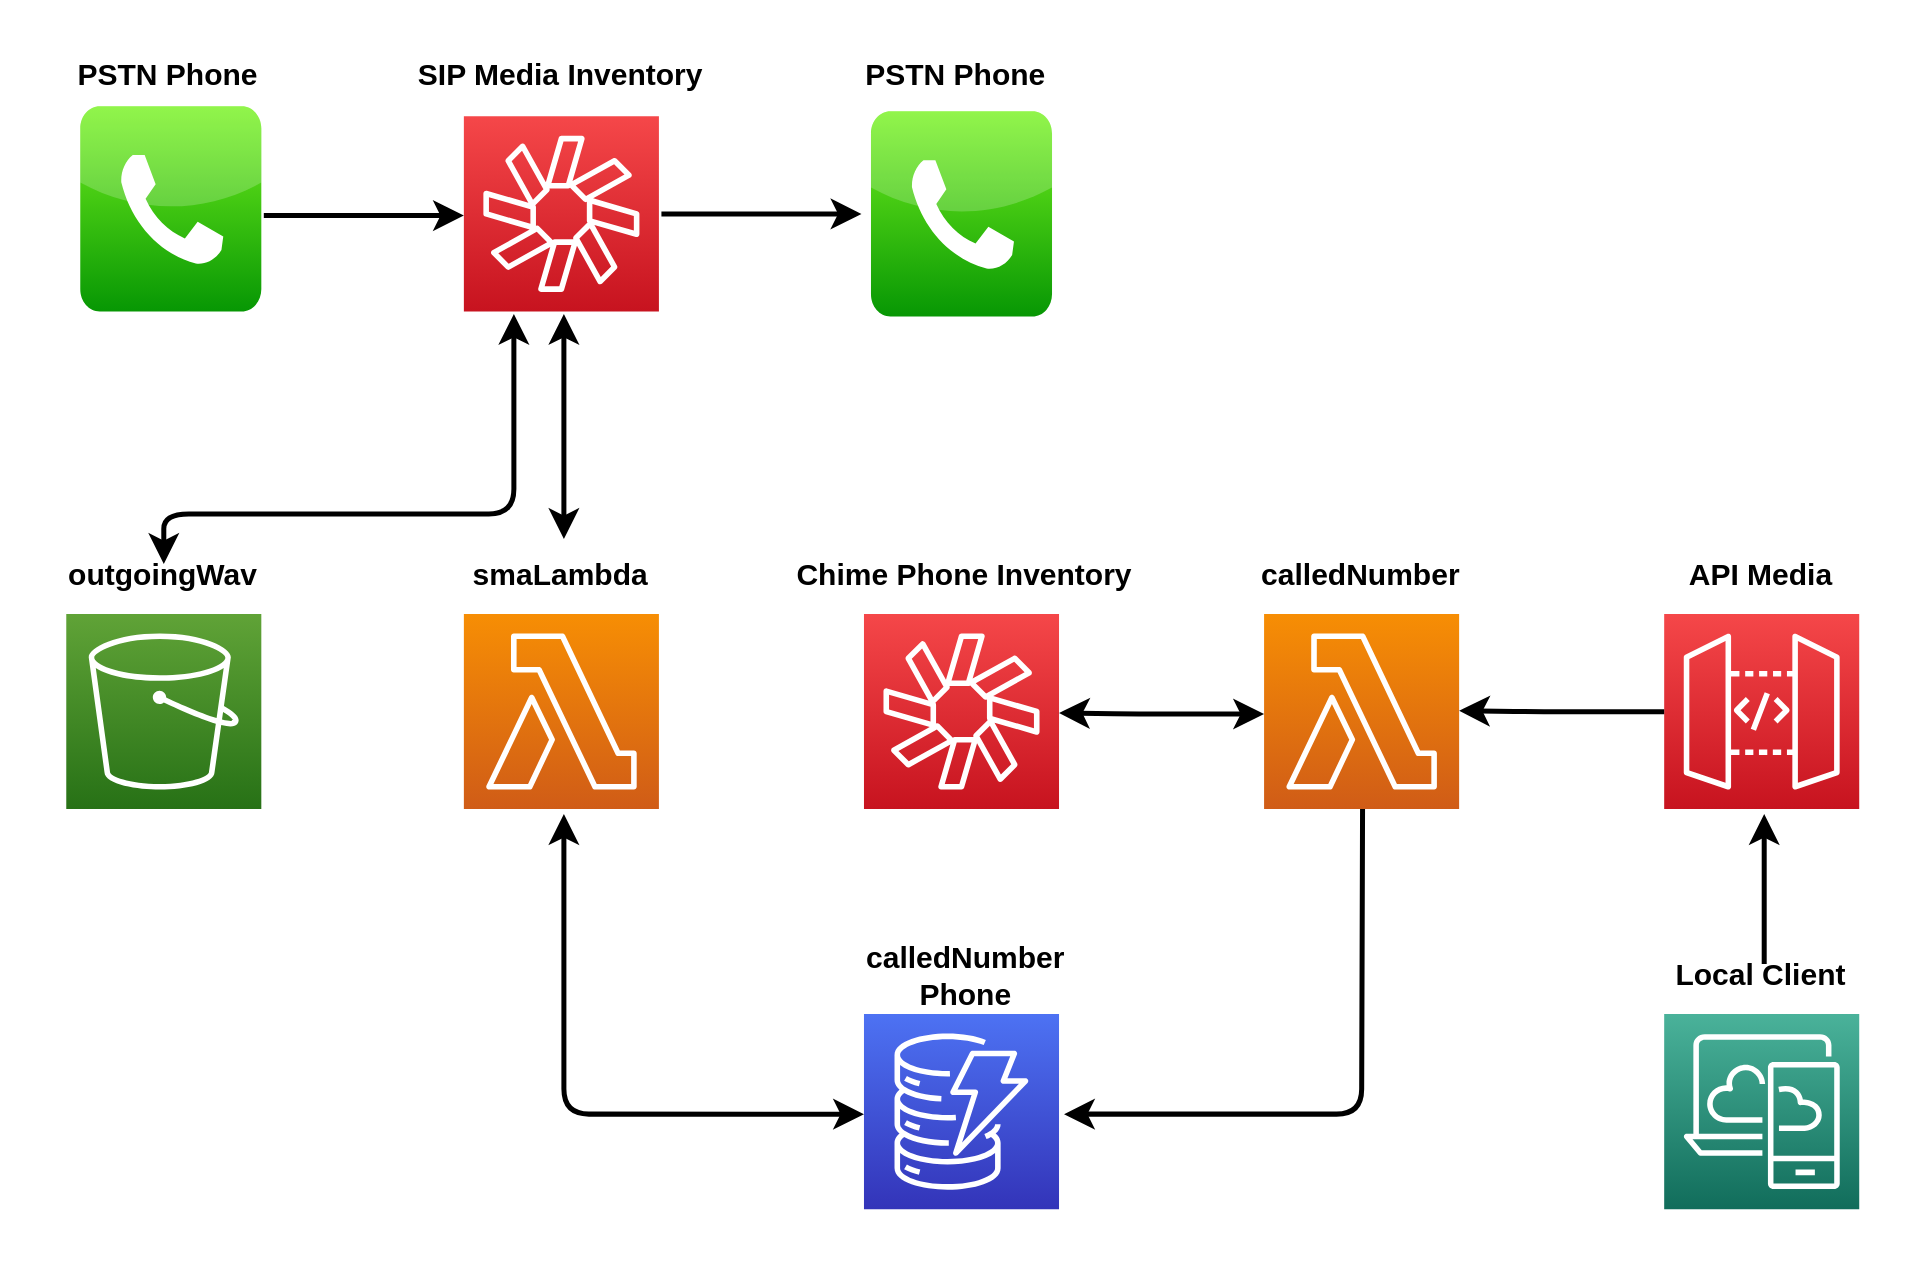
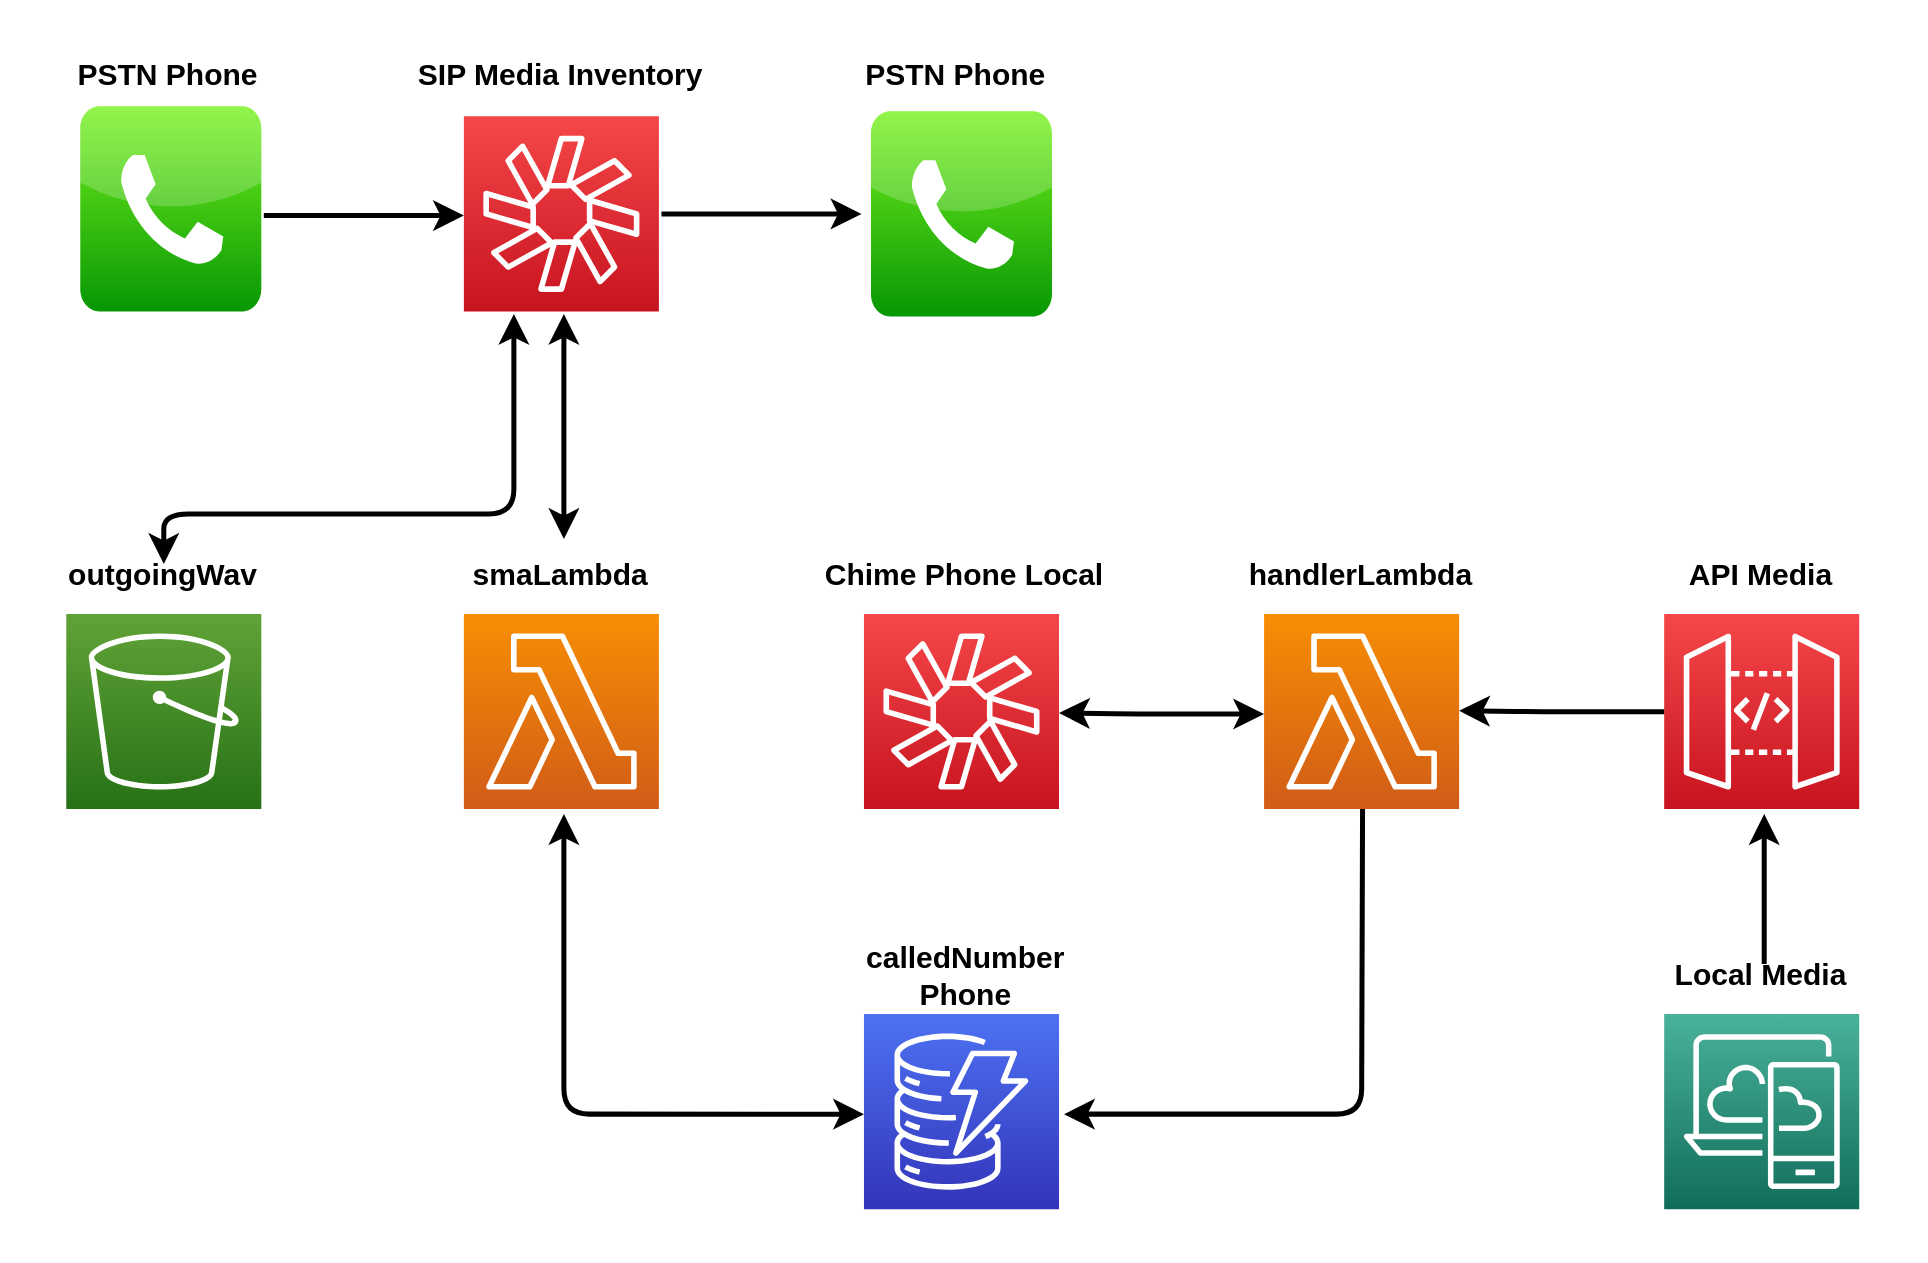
(965, 576) -> (965, 576)
(1361, 576) -> (1361, 576)
(1761, 976) -> (1761, 976)
